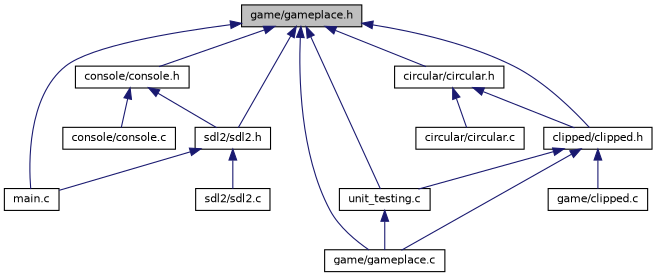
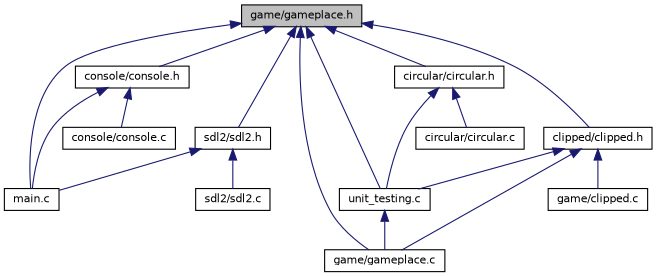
(187, 110) -> (50, 130)
(529, 110) -> (401, 139)
